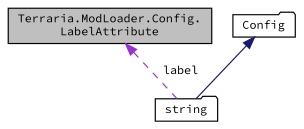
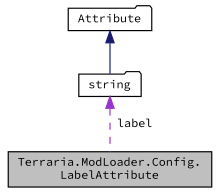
(264, 26) -> (110, 19)
(155, 75) -> (110, 130)
